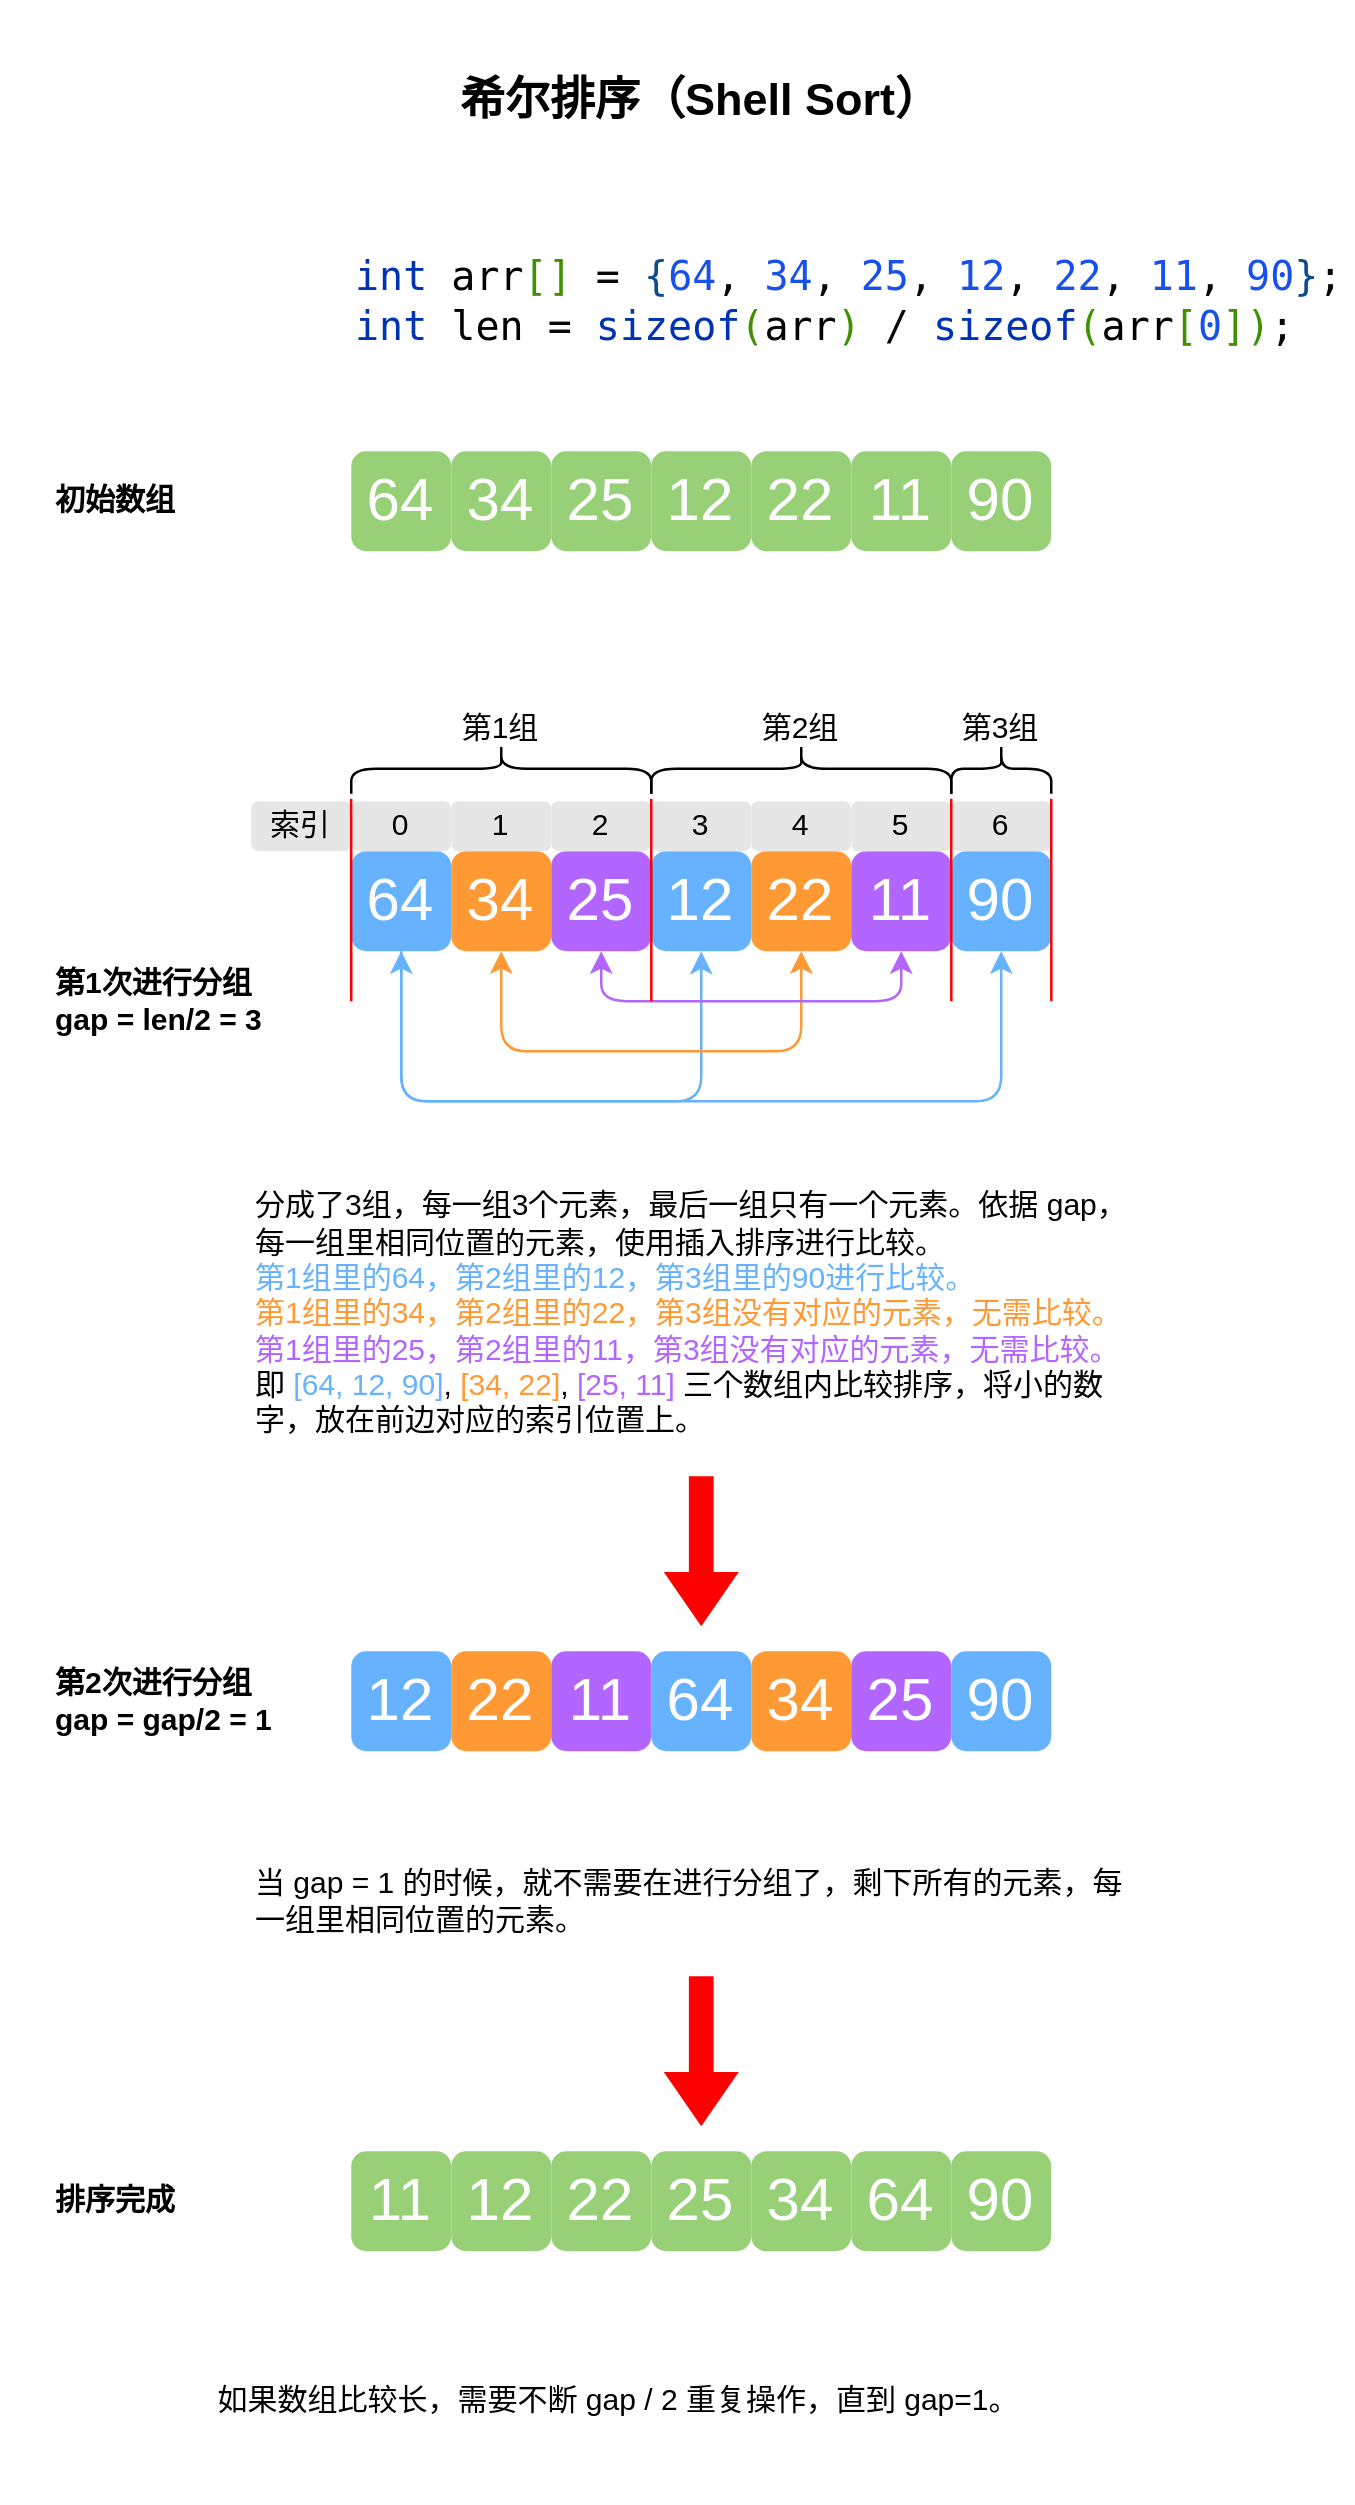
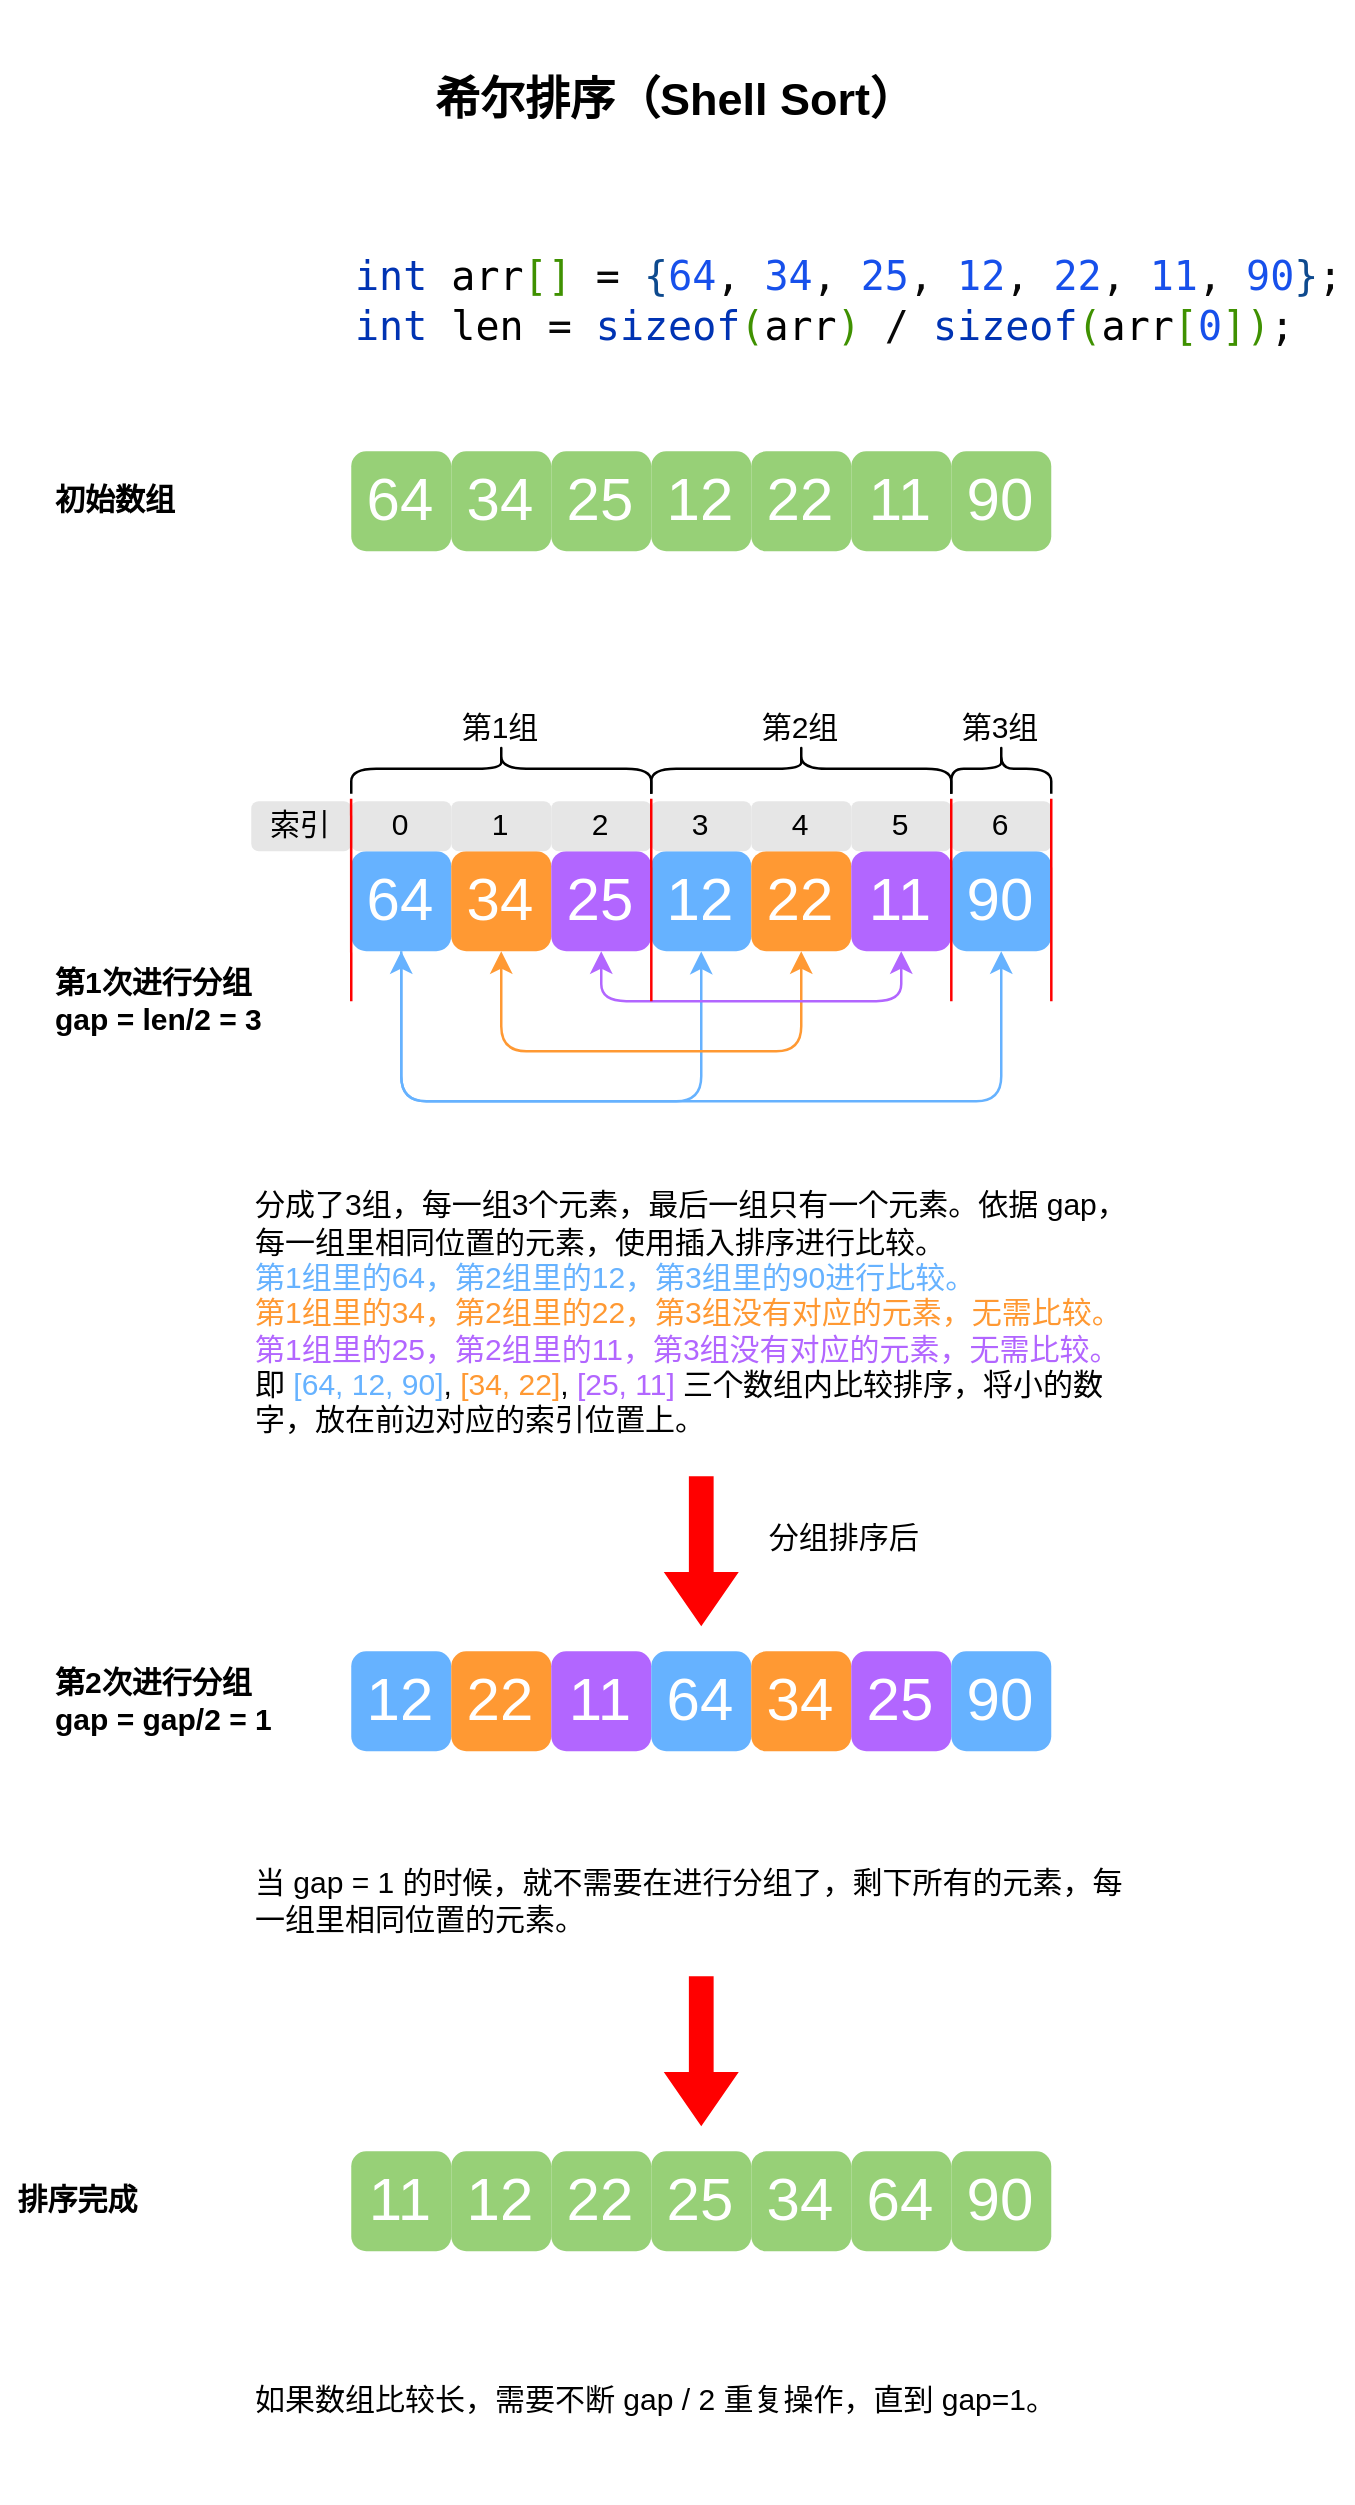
(701, 101) -> (676, 101)
none -> (845, 1539)
(201, 2201) -> (164, 2201)
(664, 2401) -> (701, 2401)
